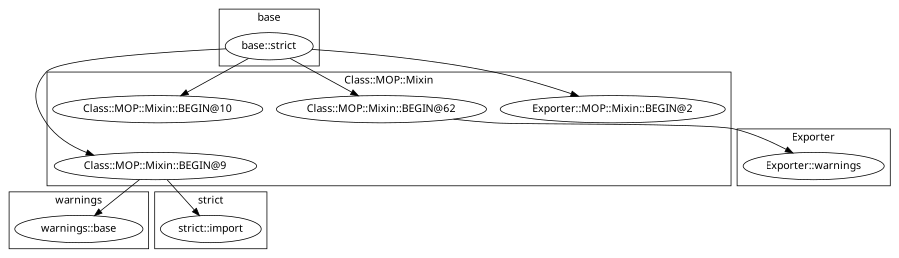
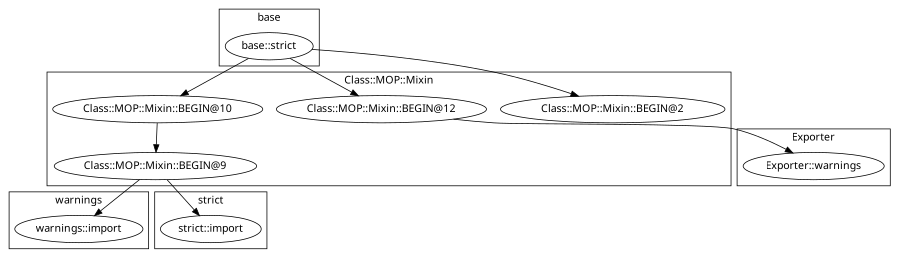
(82, 61) -> (157, 134)
(381, 109) -> (381, 109)
(613, 109) -> (613, 109)
(79, 229) -> (79, 229)
